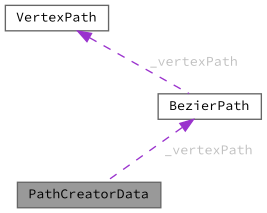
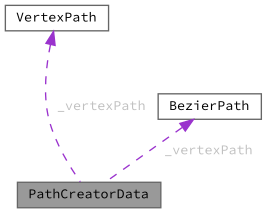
(139, 66) -> (48, 117)
